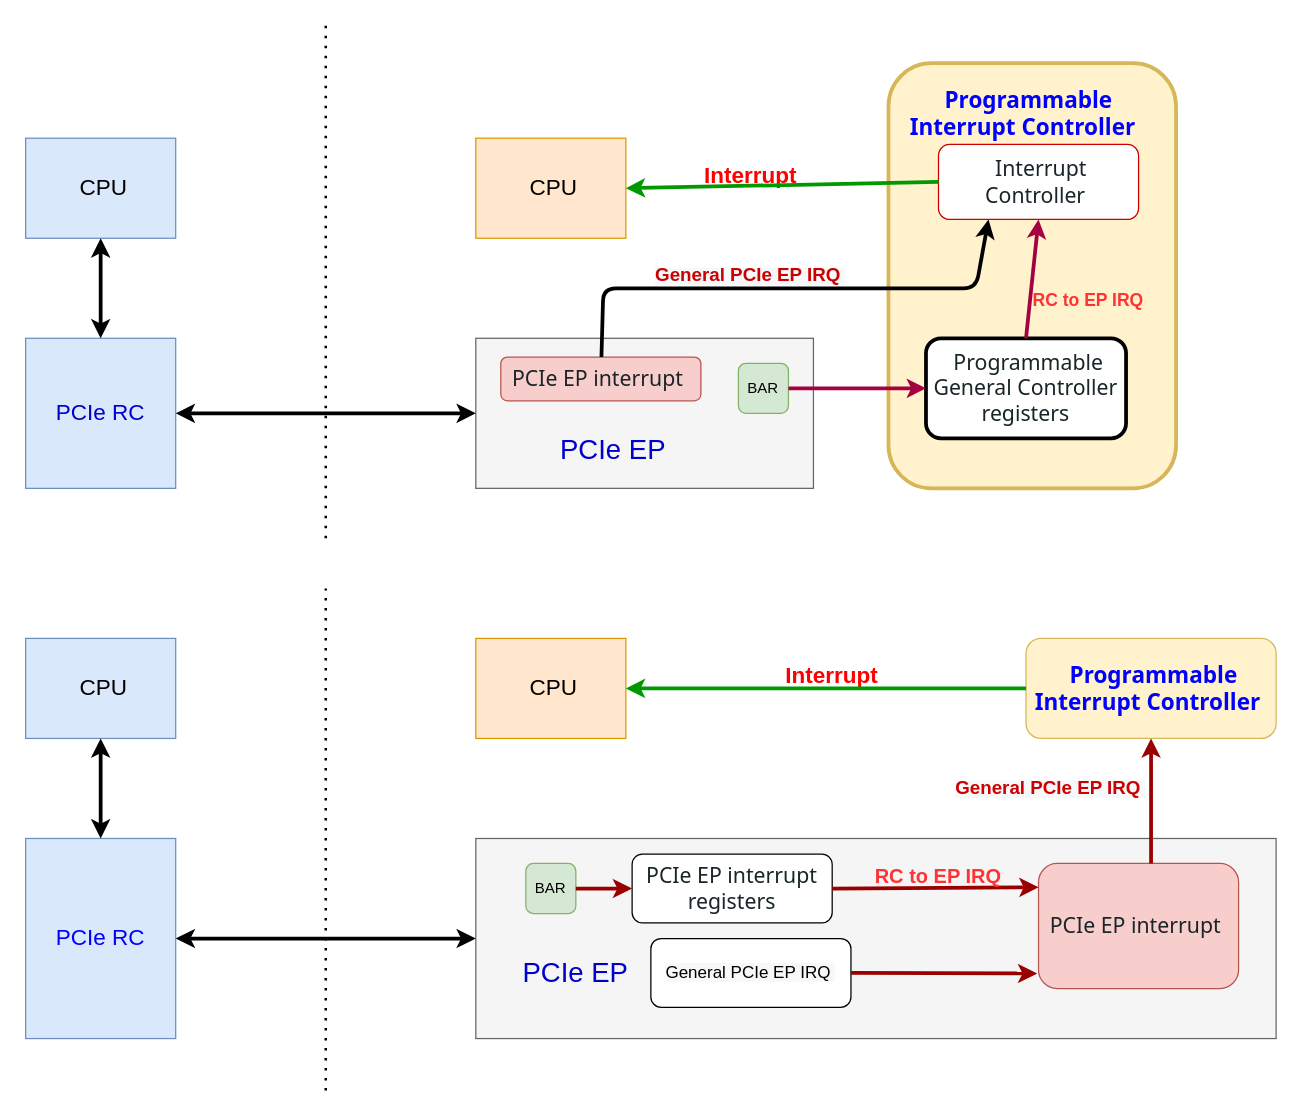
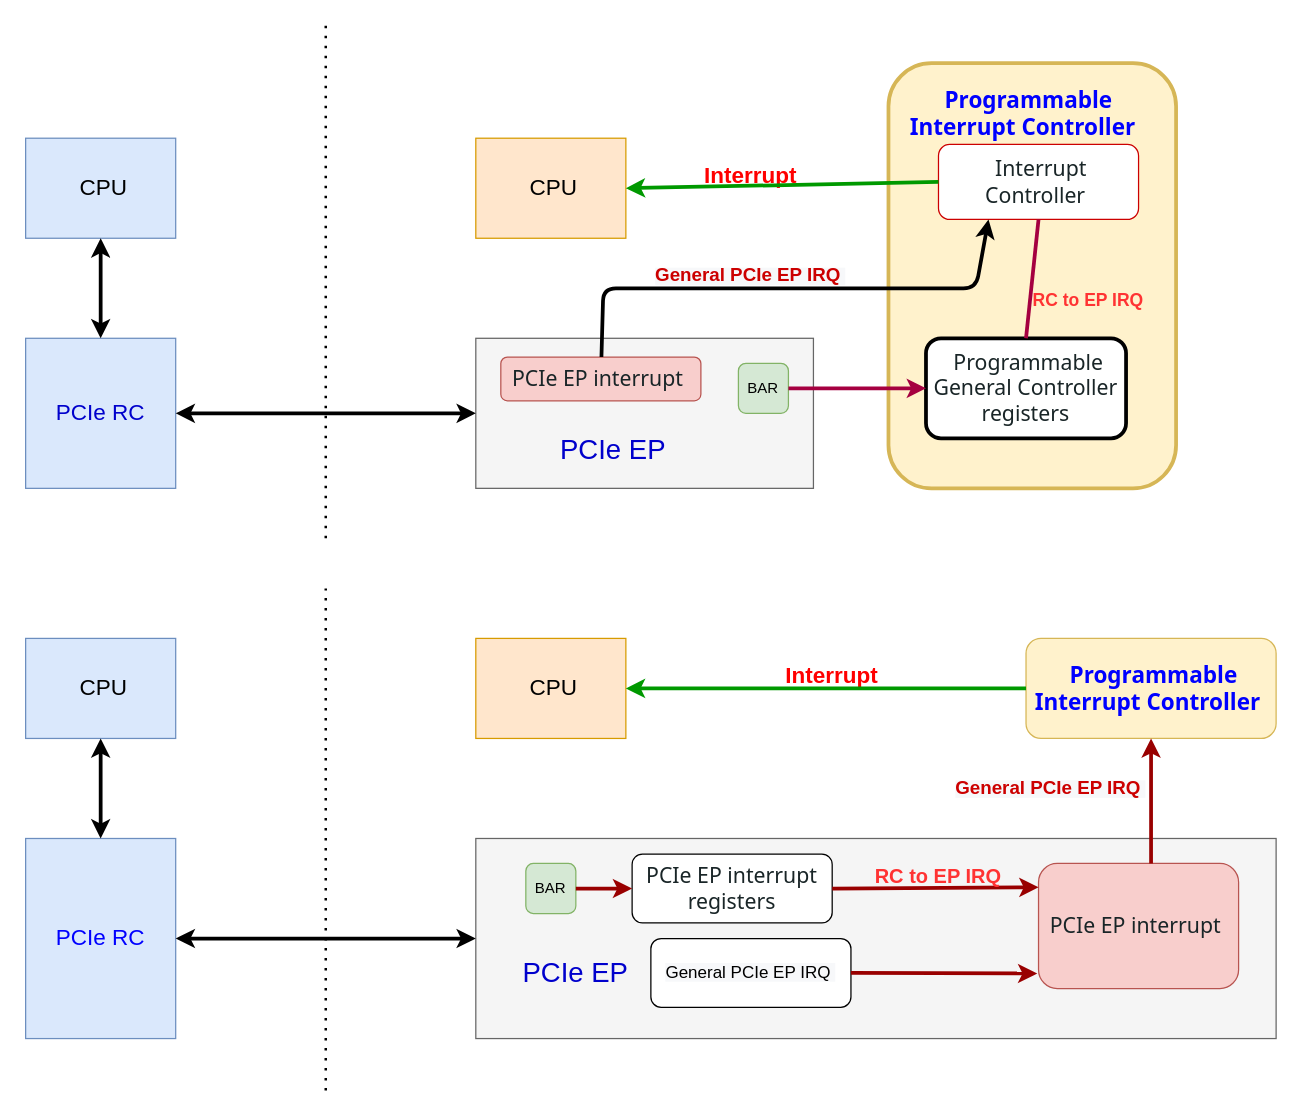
(1037, 234) -> (1037, 228)
